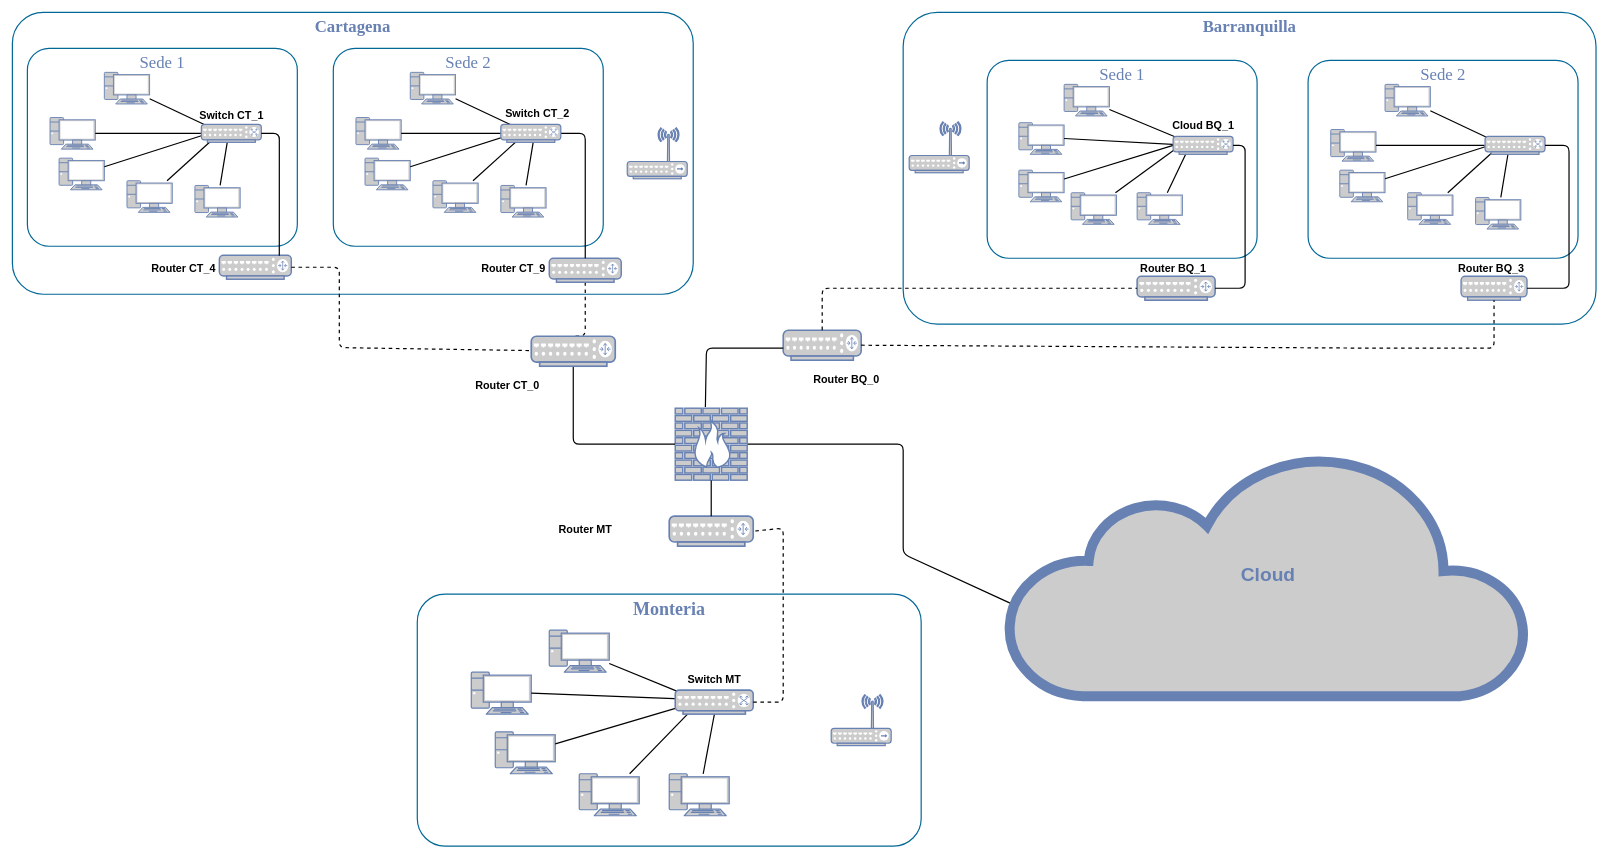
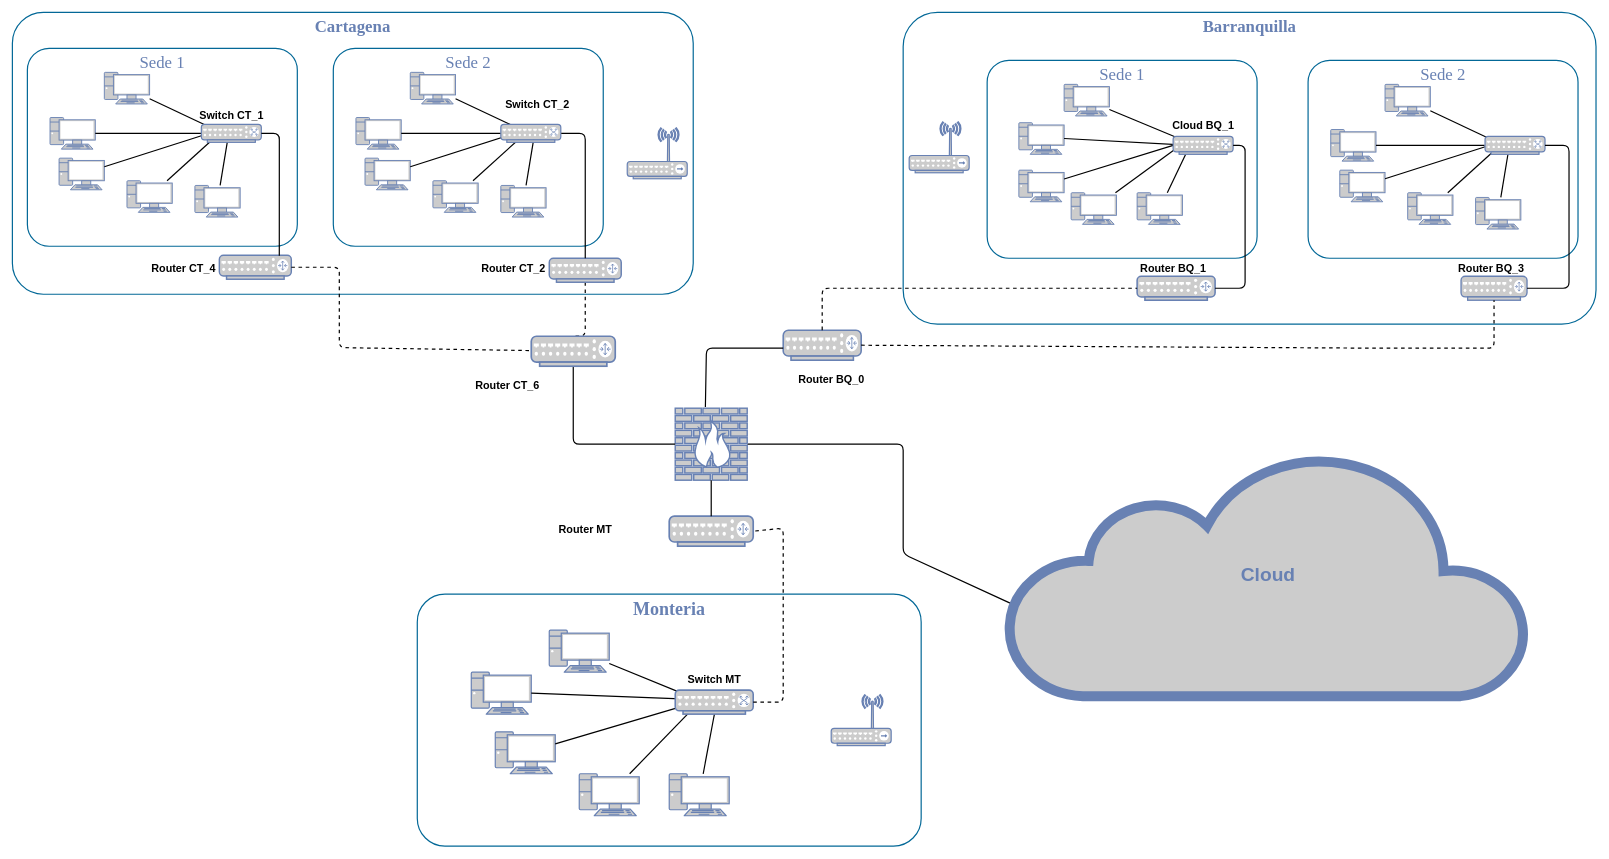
(537, 112) -> (537, 103)
(514, 267) -> (514, 267)
(846, 378) -> (831, 378)
(508, 384) -> (508, 384)
